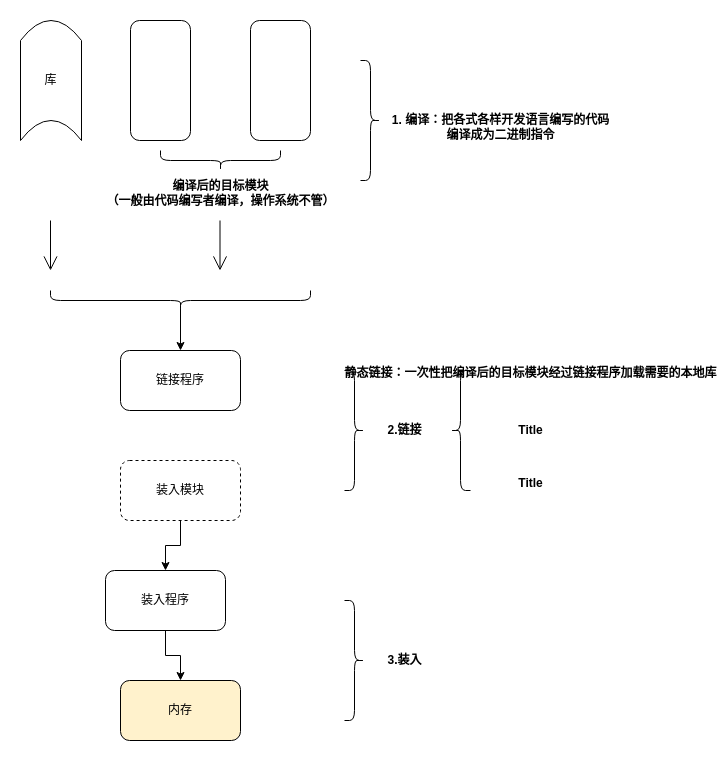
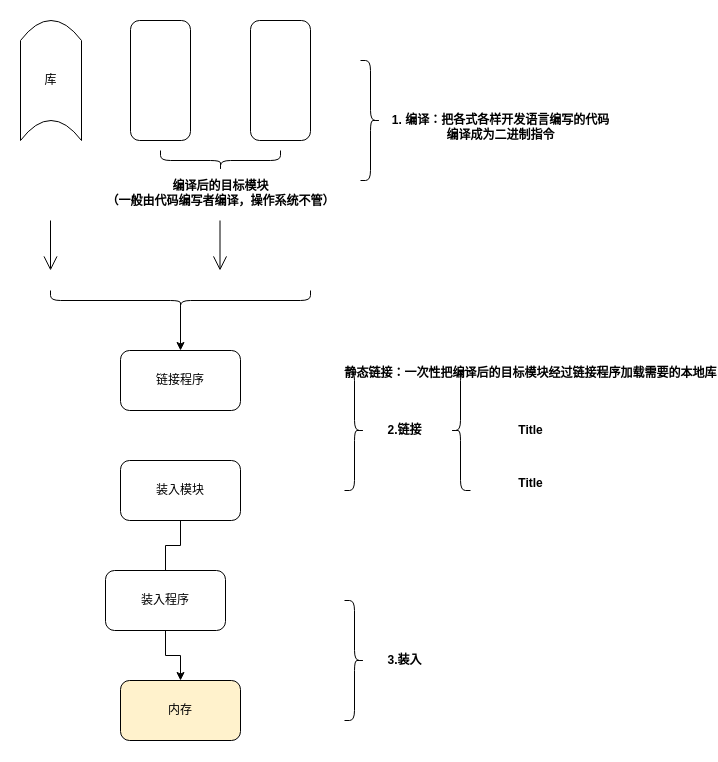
(181, 491) -> (181, 491)
(166, 562) -> (166, 564)
